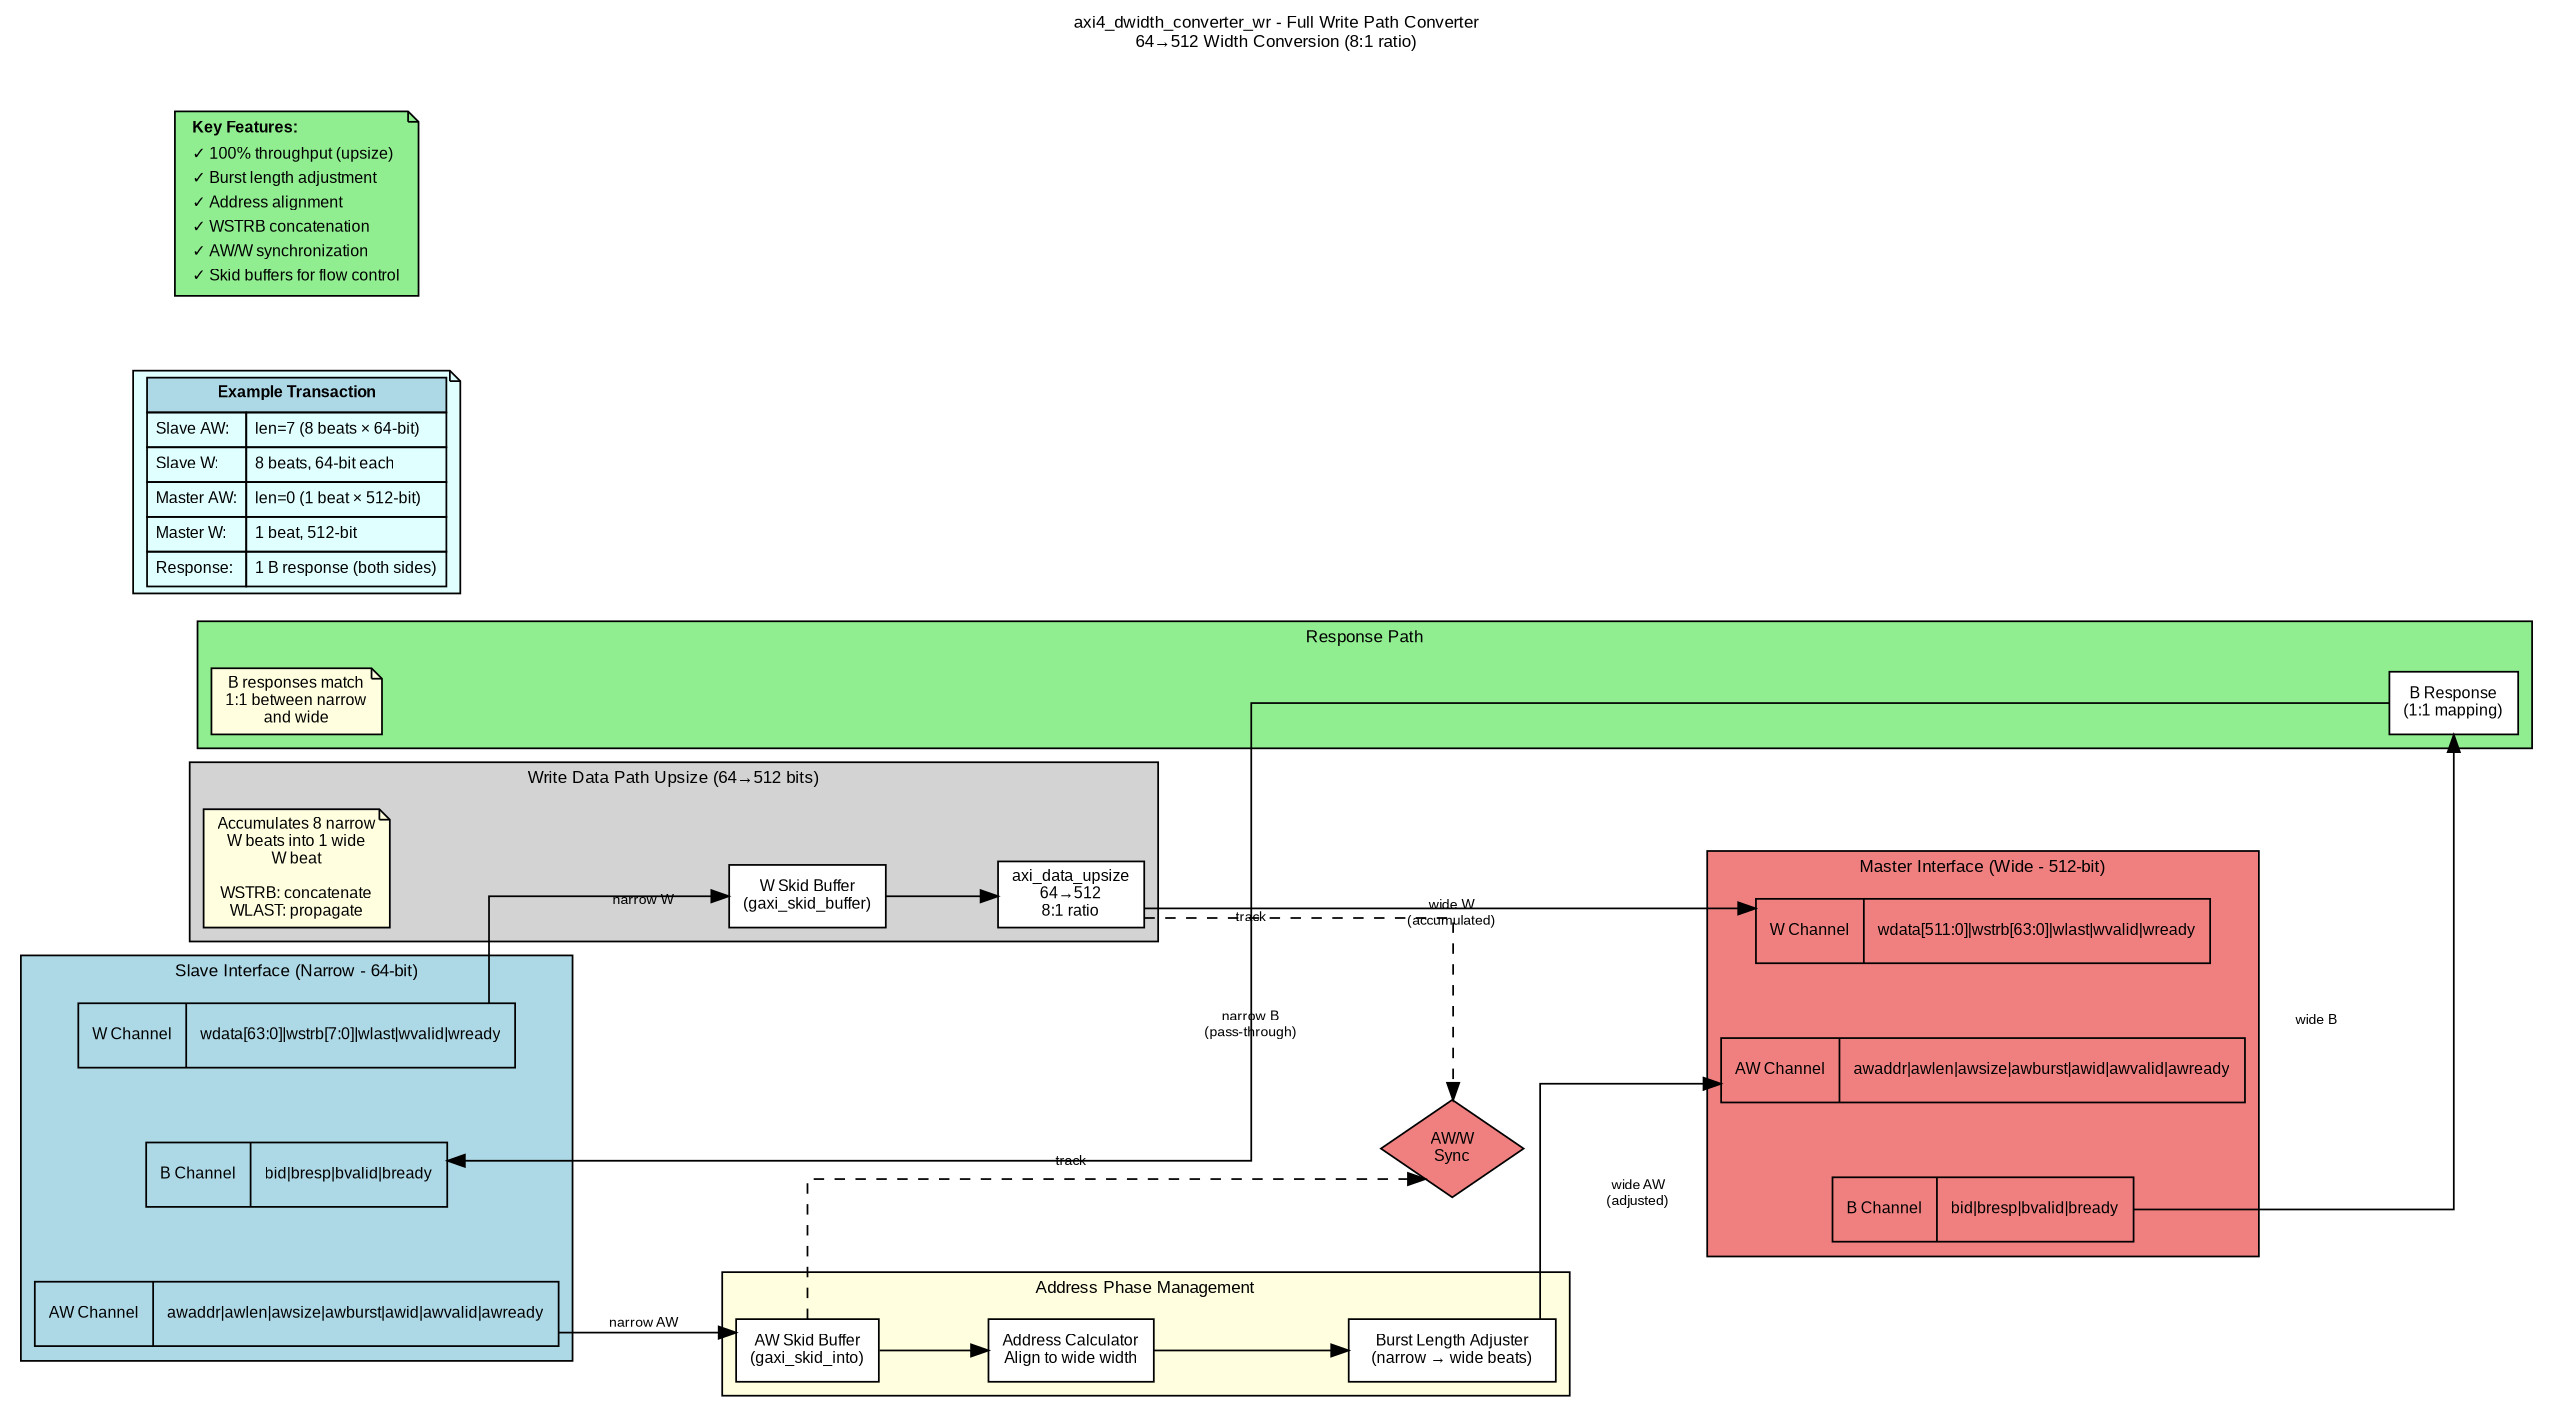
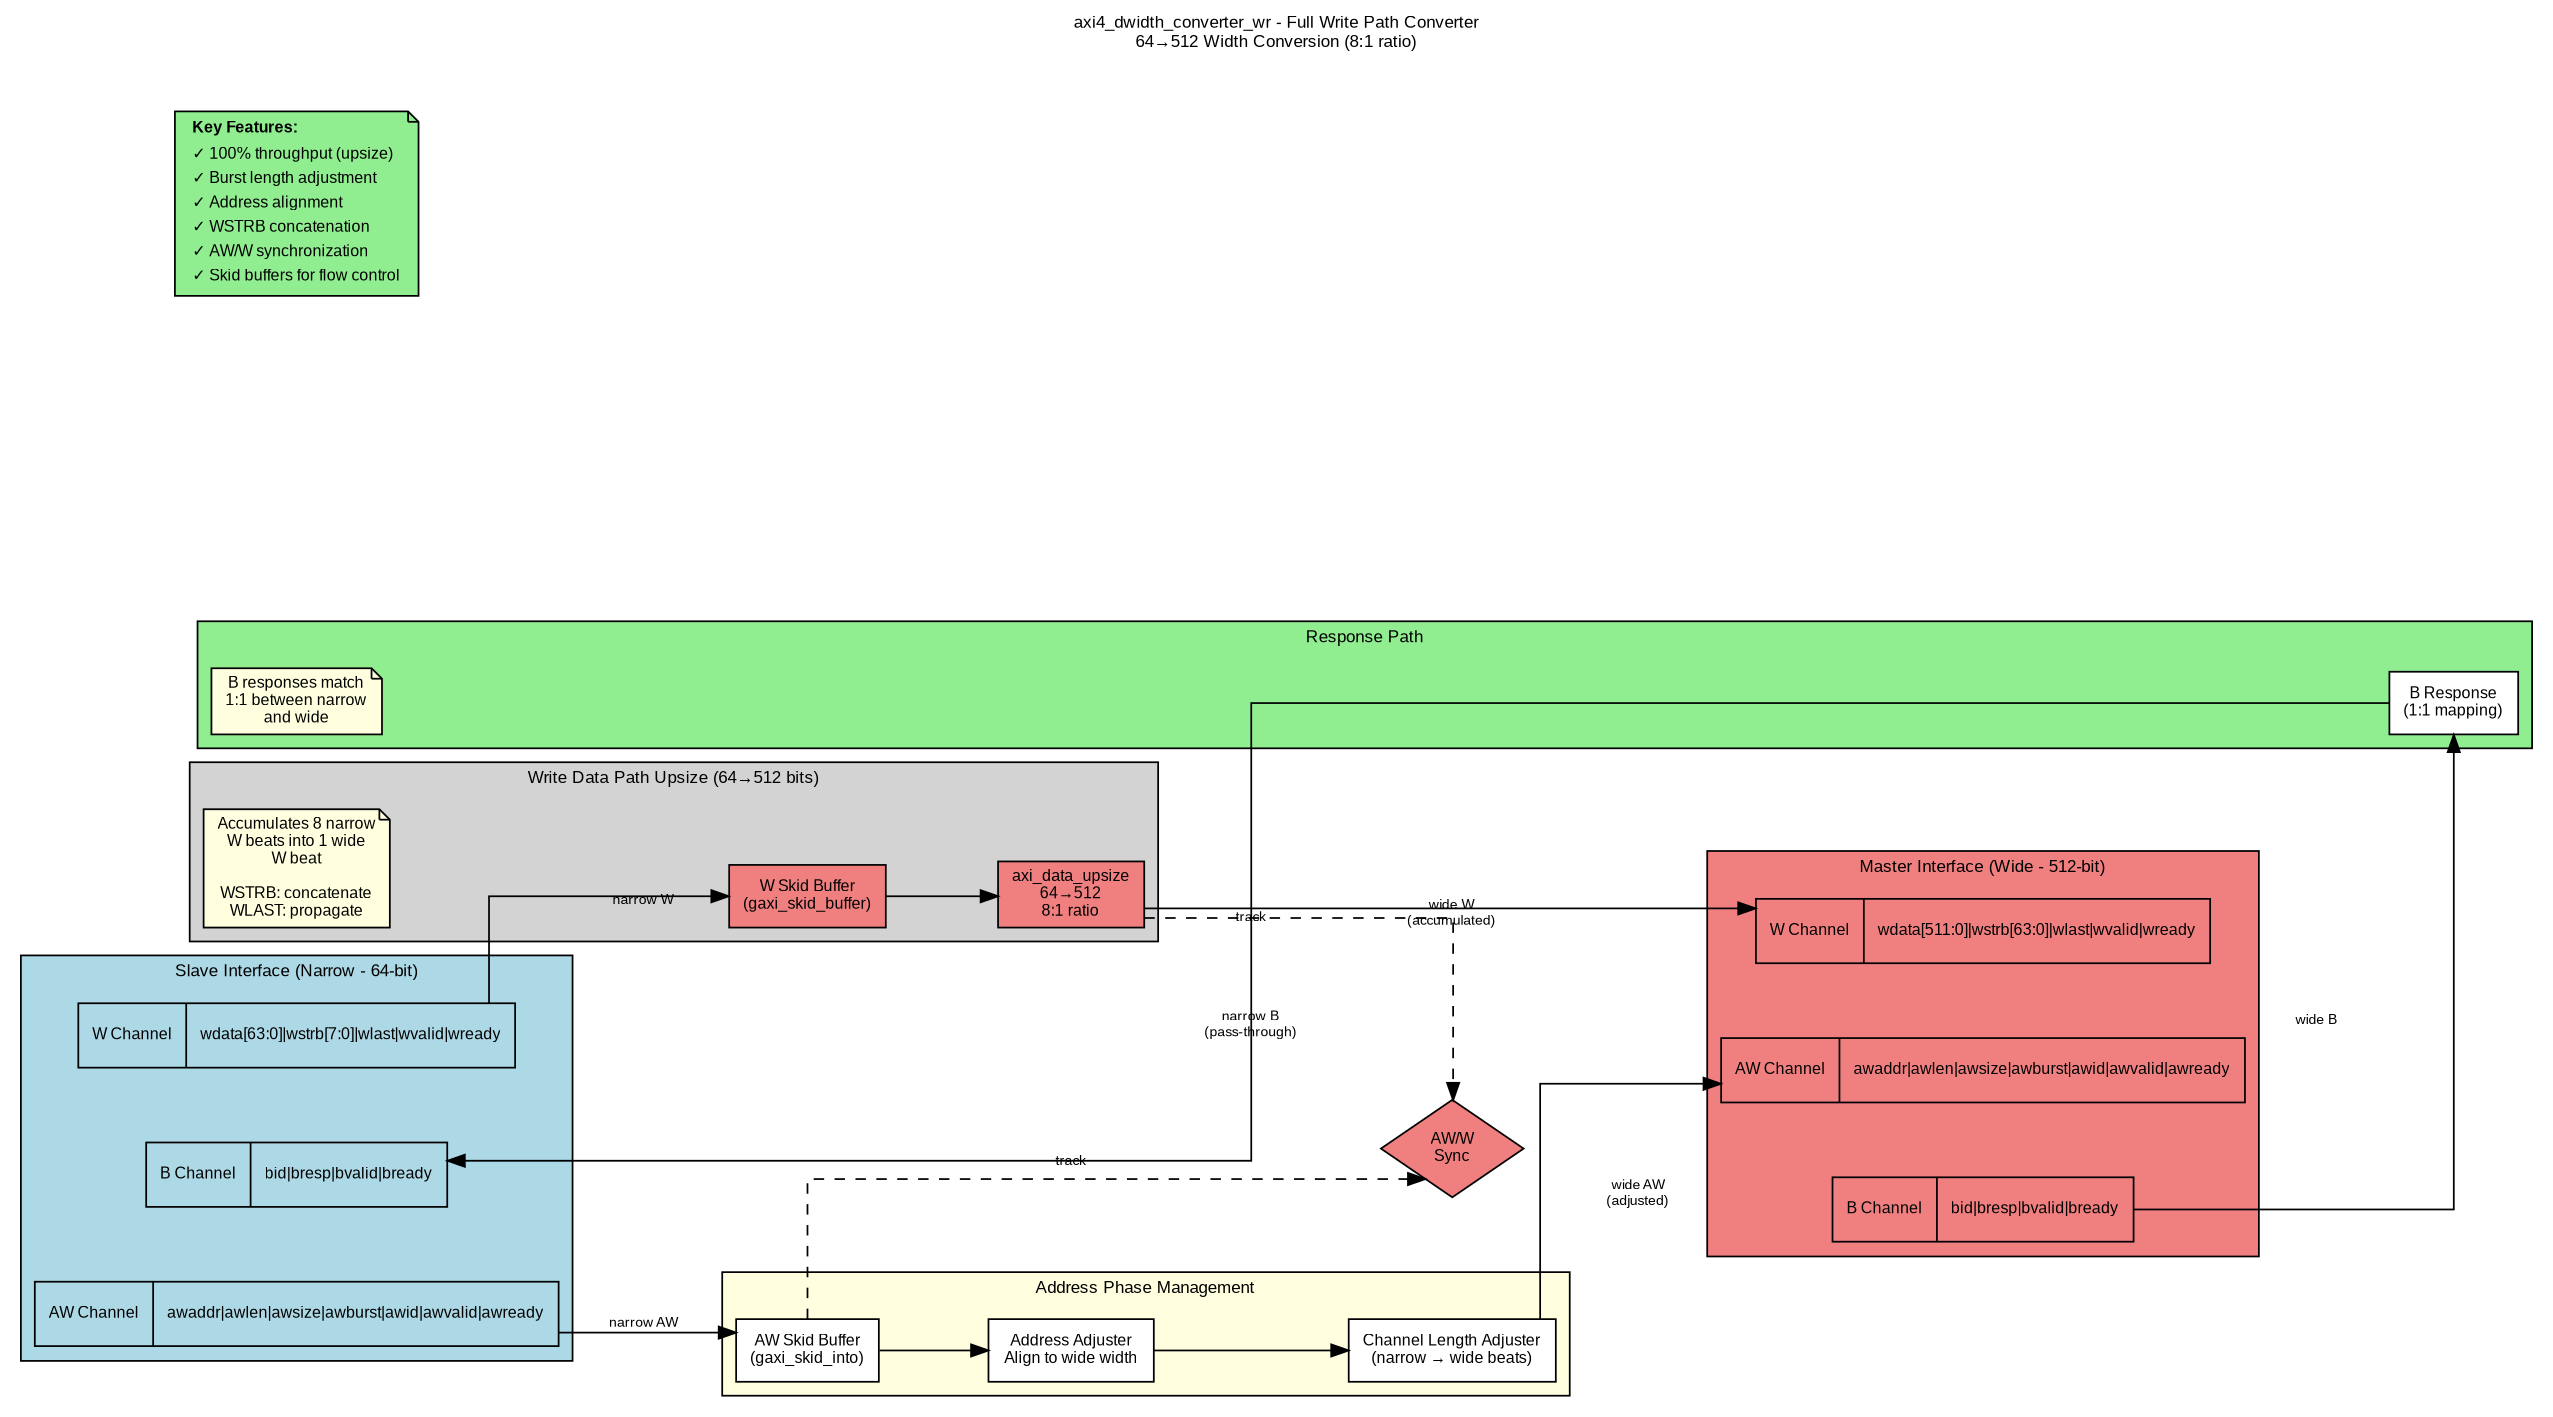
(297, 482) -> none
(1071, 895) -> (1071, 895)
(807, 896) -> (807, 896)
(1071, 1350) -> (1071, 1350)
(1452, 1350) -> (1452, 1350)
